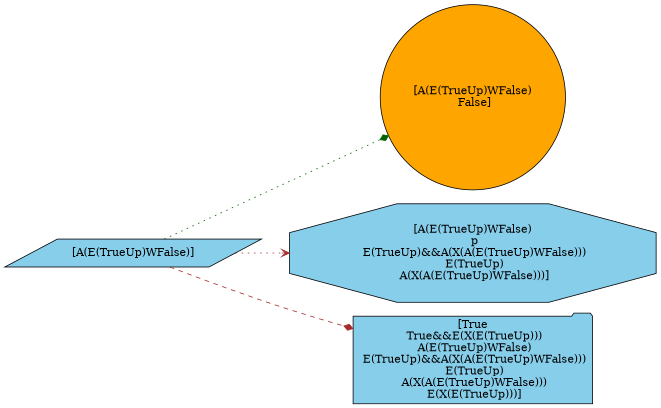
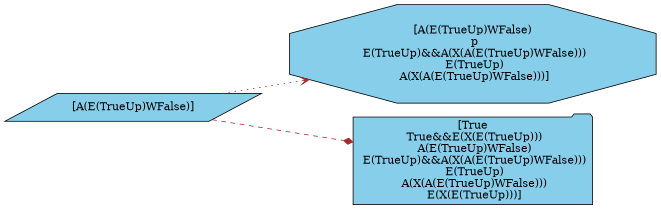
(473, 97) -> none
